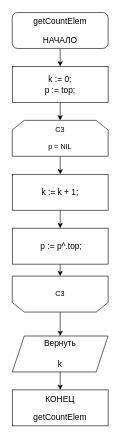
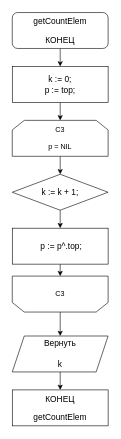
(60, 30) -> (60, 30)
(60, 192) -> (60, 192)
